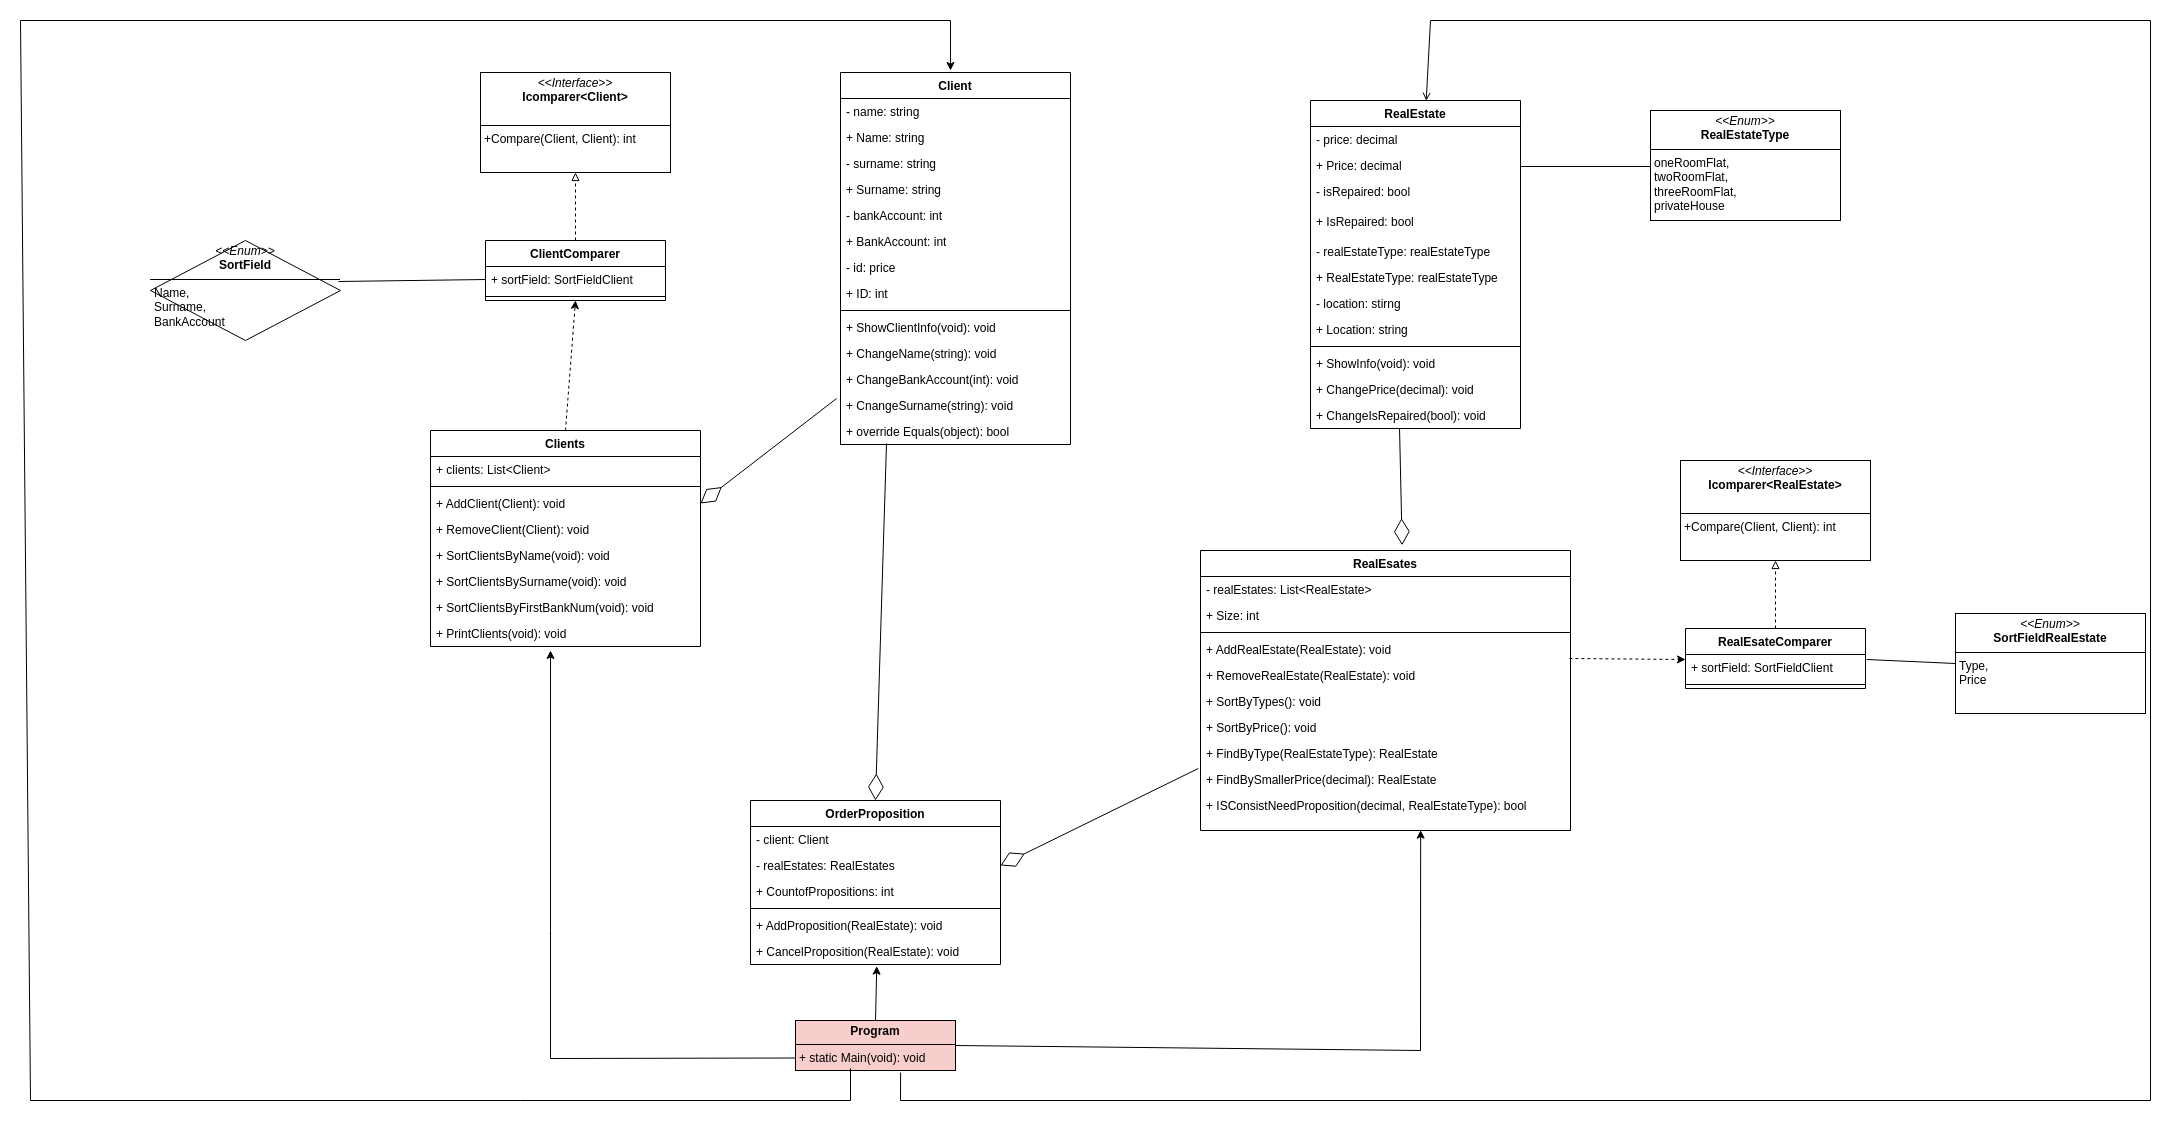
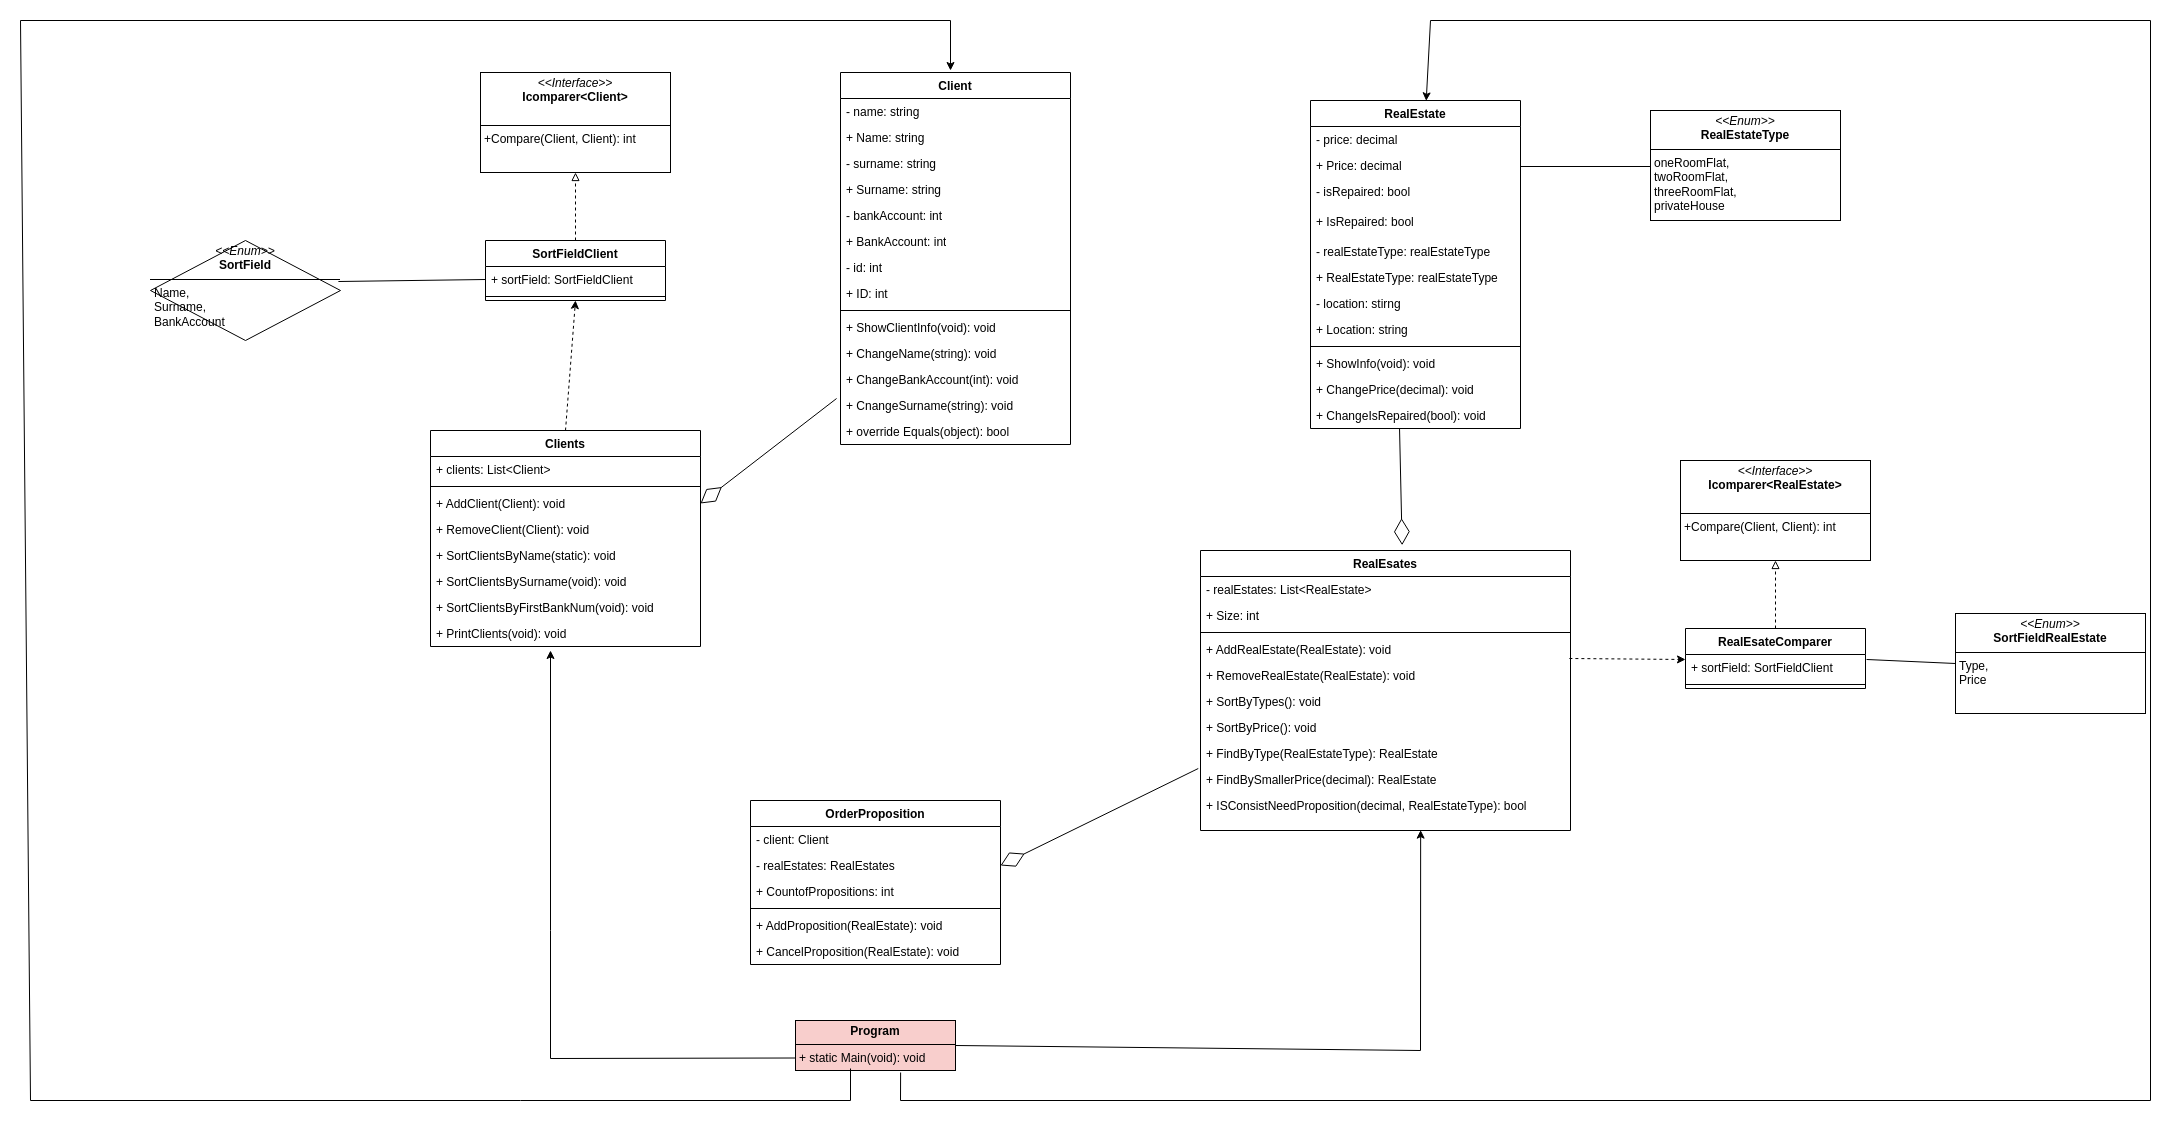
(1427, 94) -> (1427, 92)
(576, 255) -> (576, 255)
(876, 269) -> (869, 269)
(530, 557) -> (536, 557)
(881, 610) -> none
(876, 997) -> none
